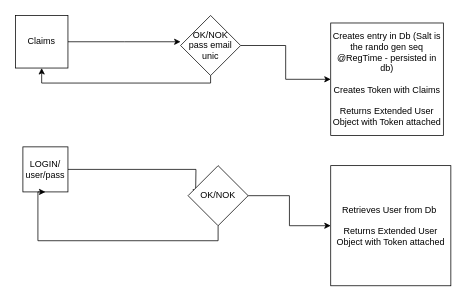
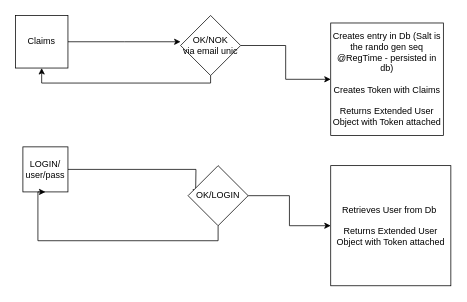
(210, 45) -> (210, 45)
(218, 195) -> (218, 195)
